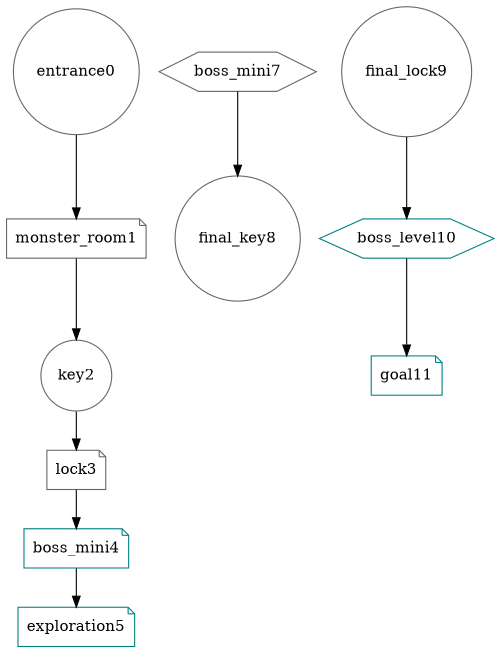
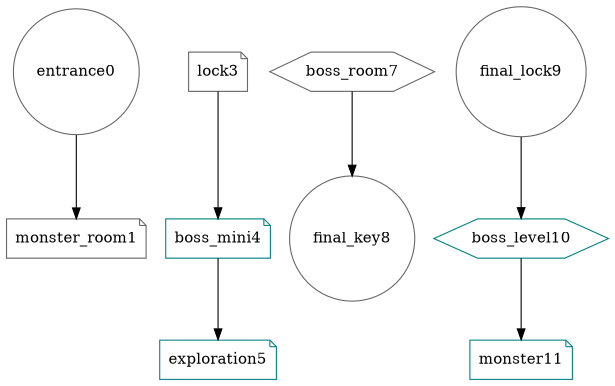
(238, 72) -> (352, 72)
(76, 376) -> none
(407, 376) -> (521, 360)
